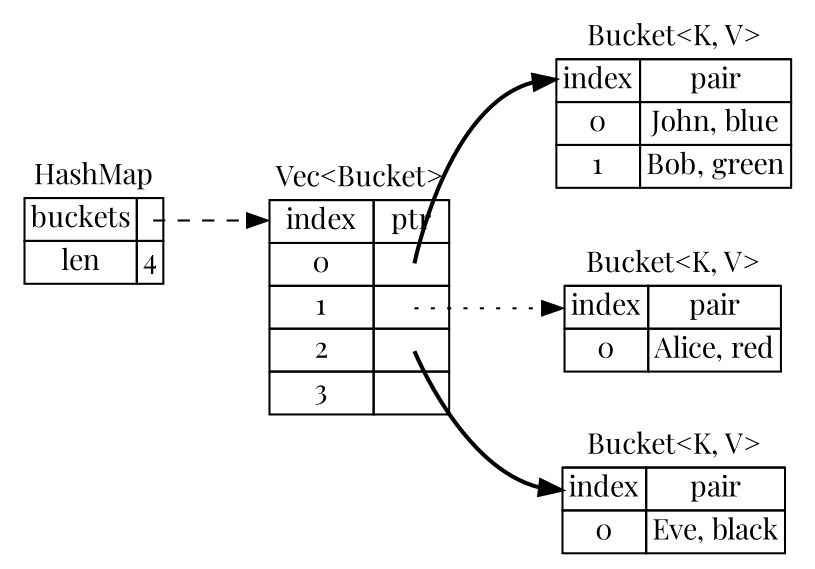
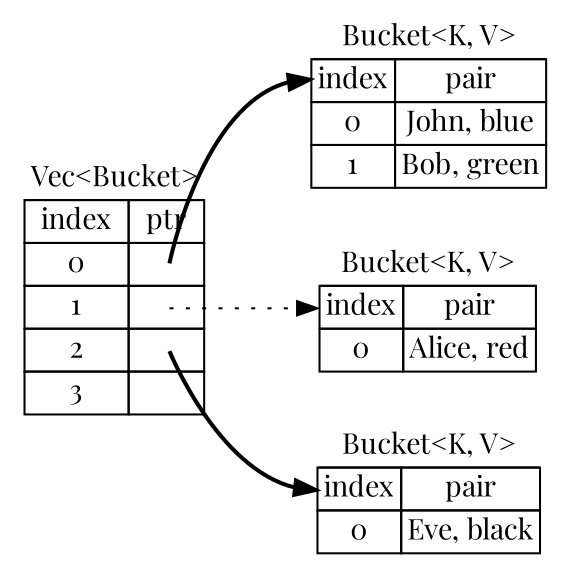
(94, 218) -> none
